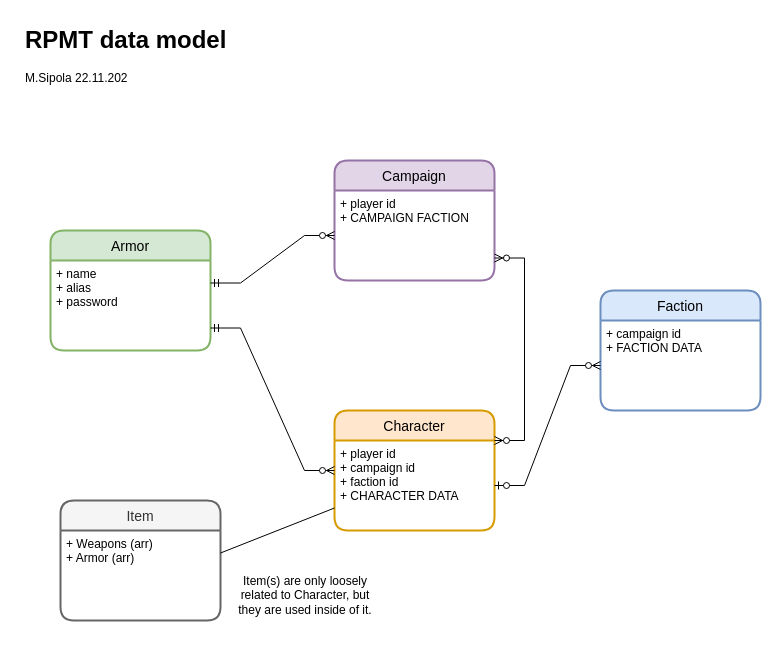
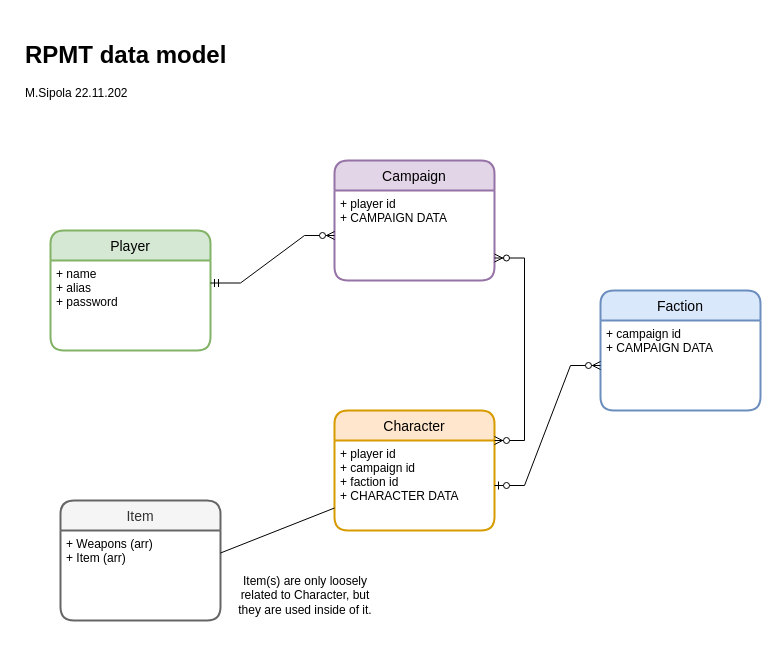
(226, 66) -> (226, 81)
(371, 204) -> (371, 204)
(130, 246) -> (130, 246)
(643, 334) -> (643, 334)
(272, 398) -> none
(113, 544) -> (113, 544)
